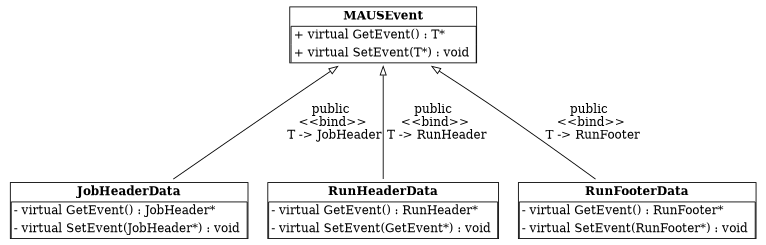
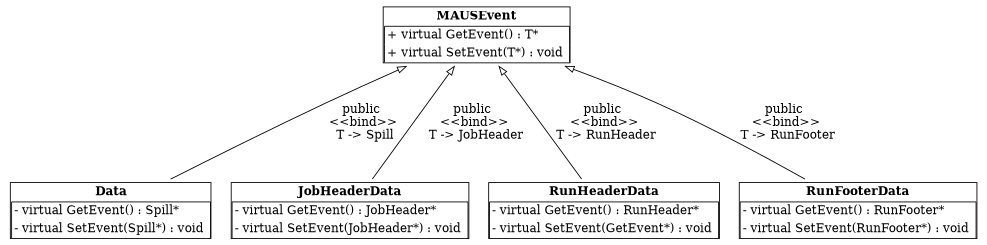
none -> (111, 211)
